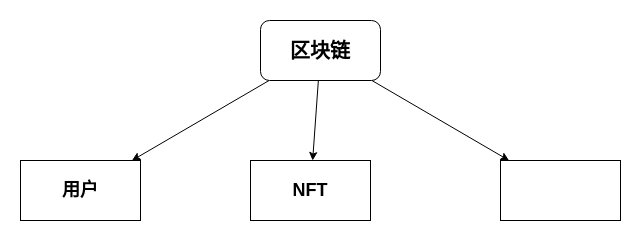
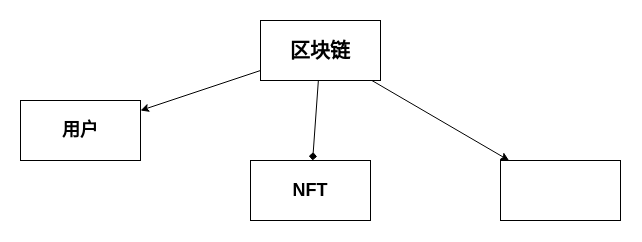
(321, 51) -> (321, 51)
(313, 152) -> (313, 152)
(81, 191) -> (81, 131)
